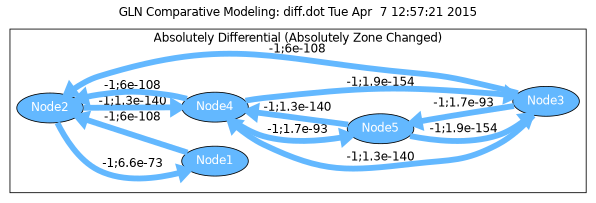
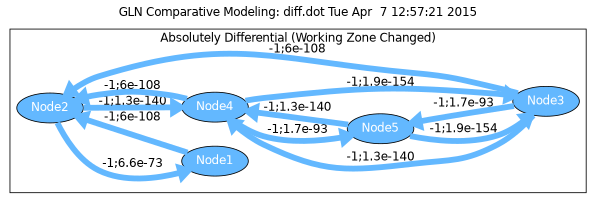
(298, 39) -> (298, 39)
